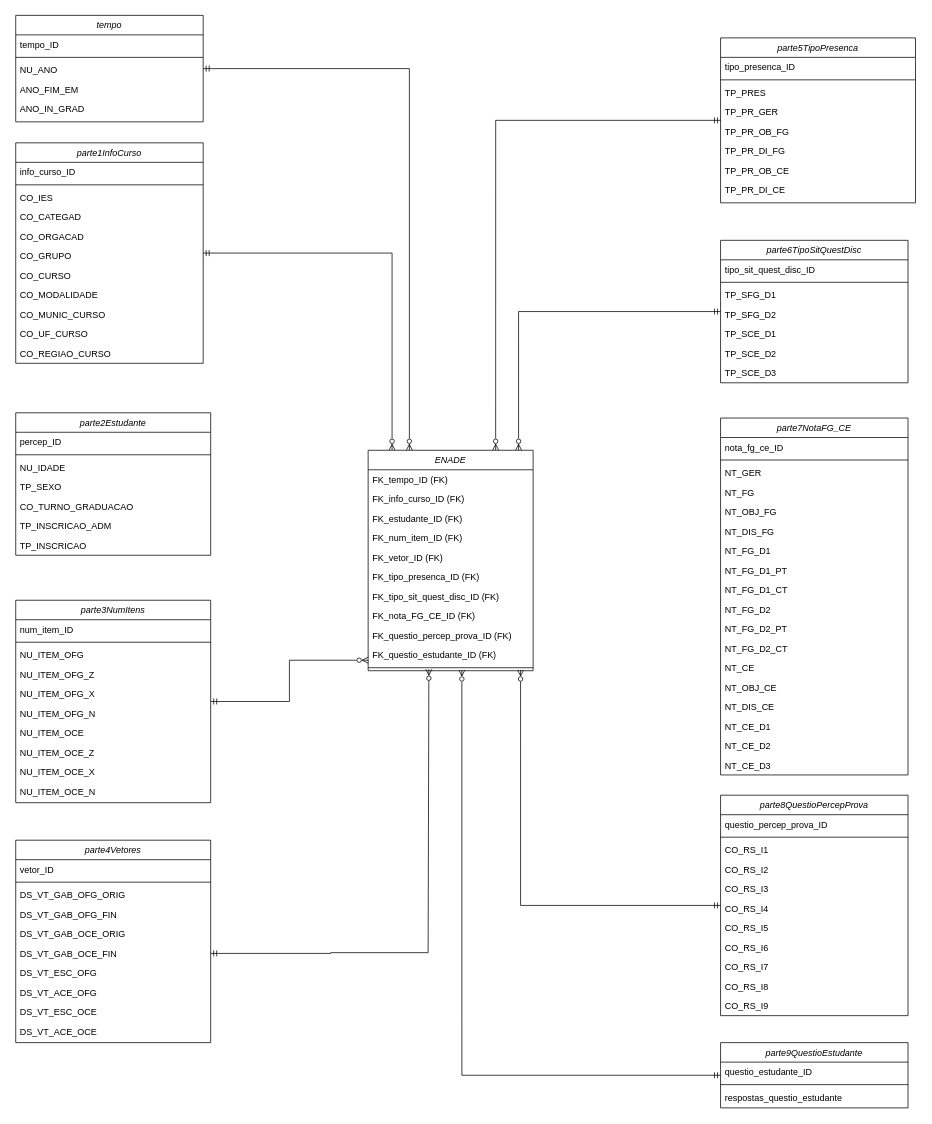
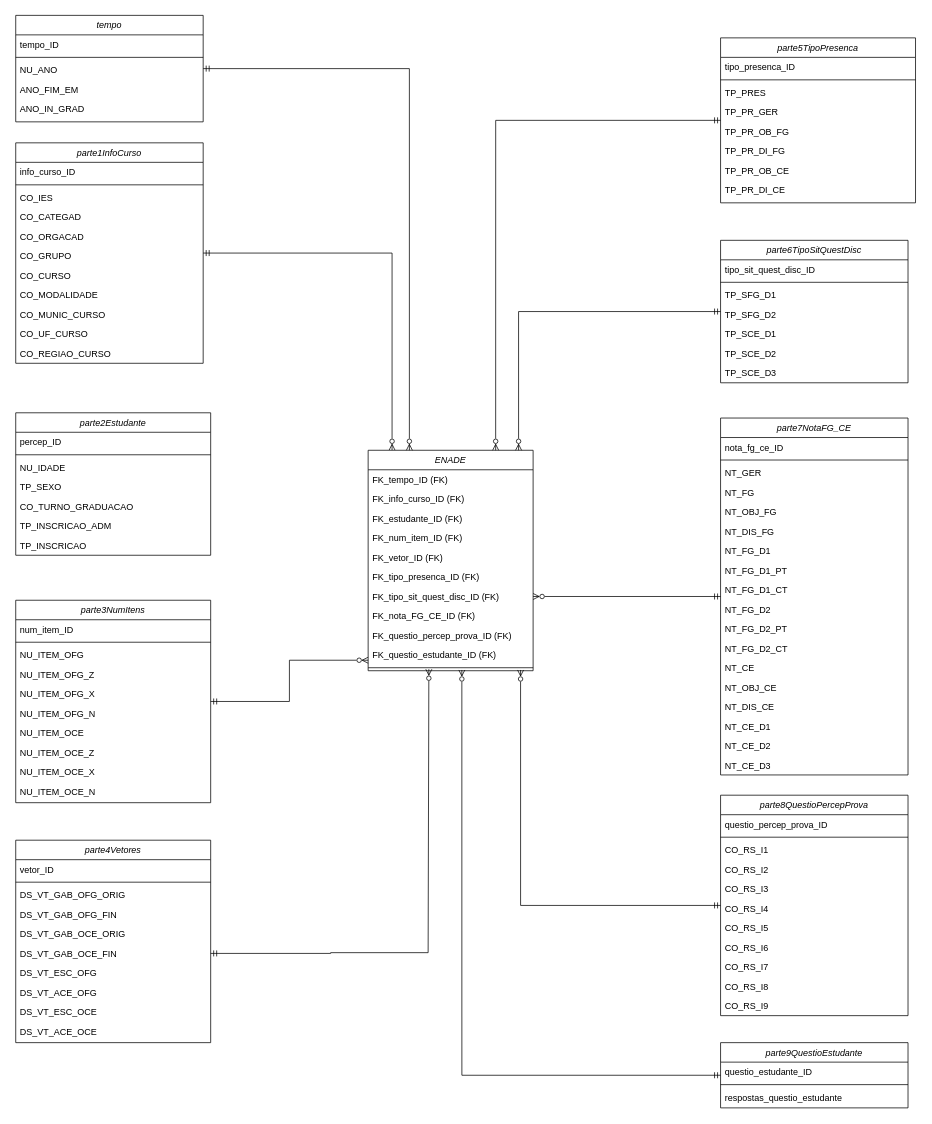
none -> (632, 597)
